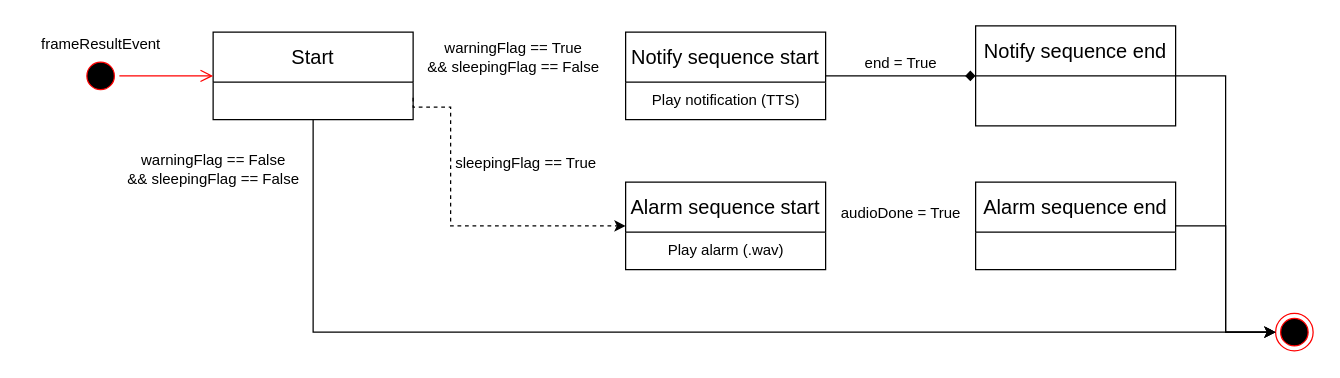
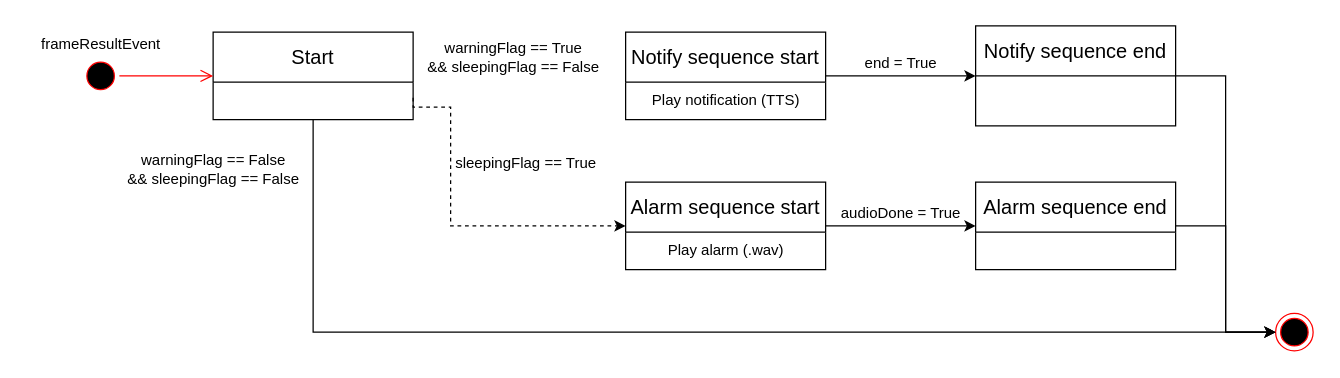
(965, 76) -> (966, 76)
none -> (898, 226)
